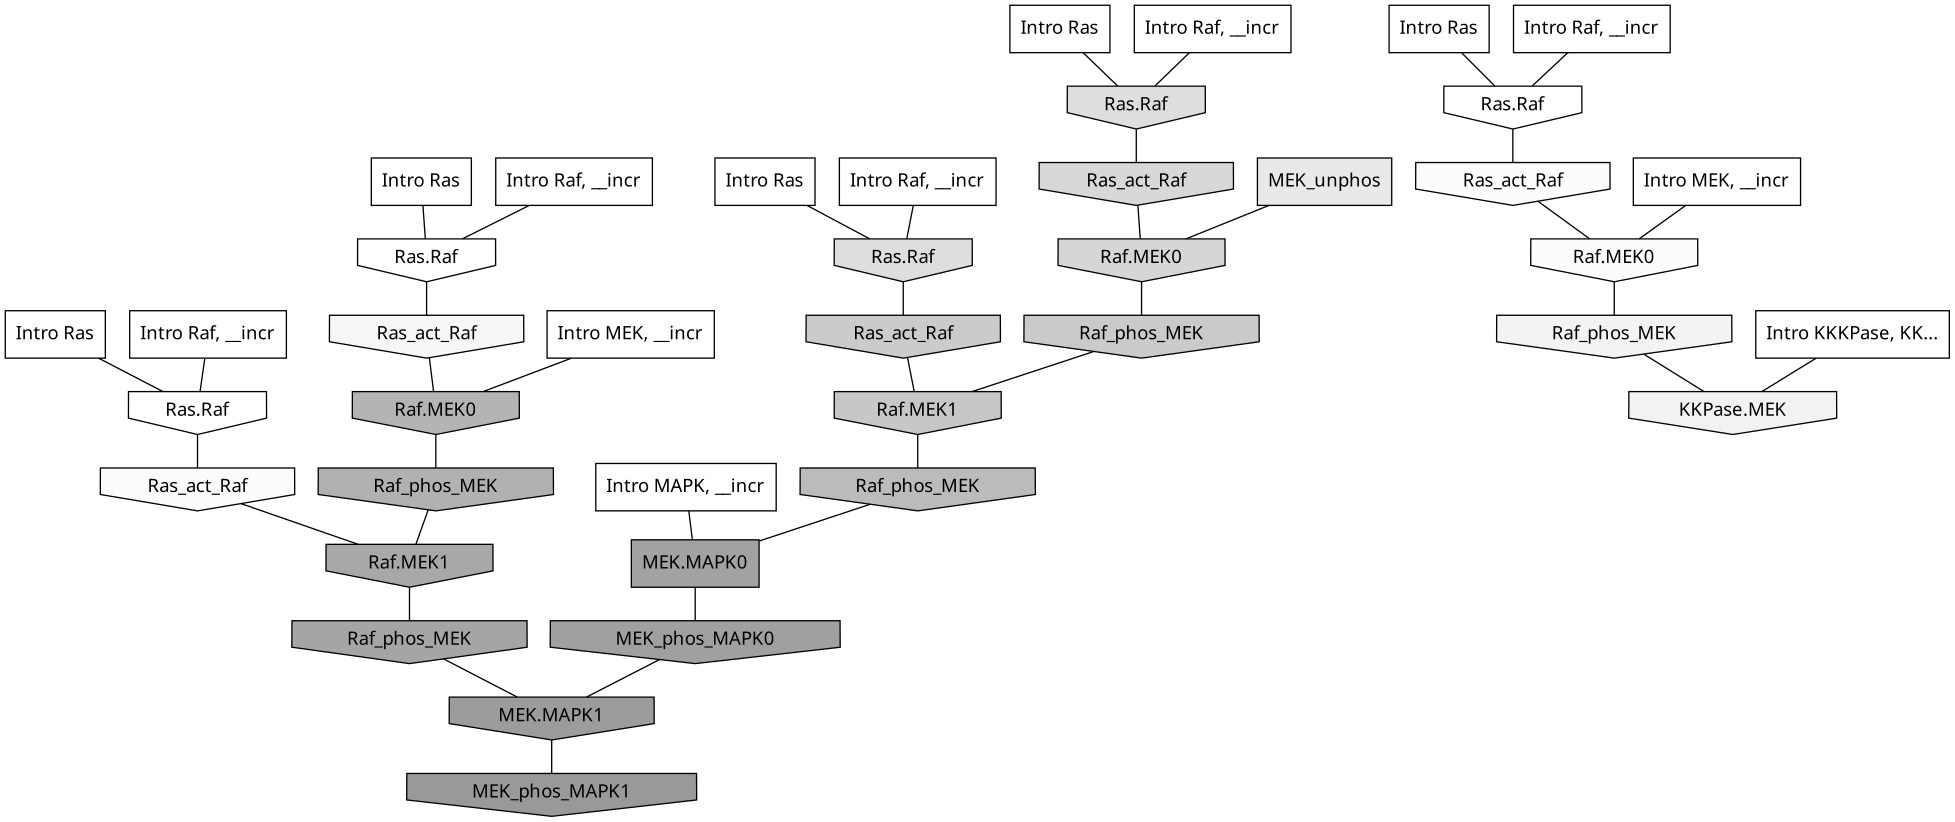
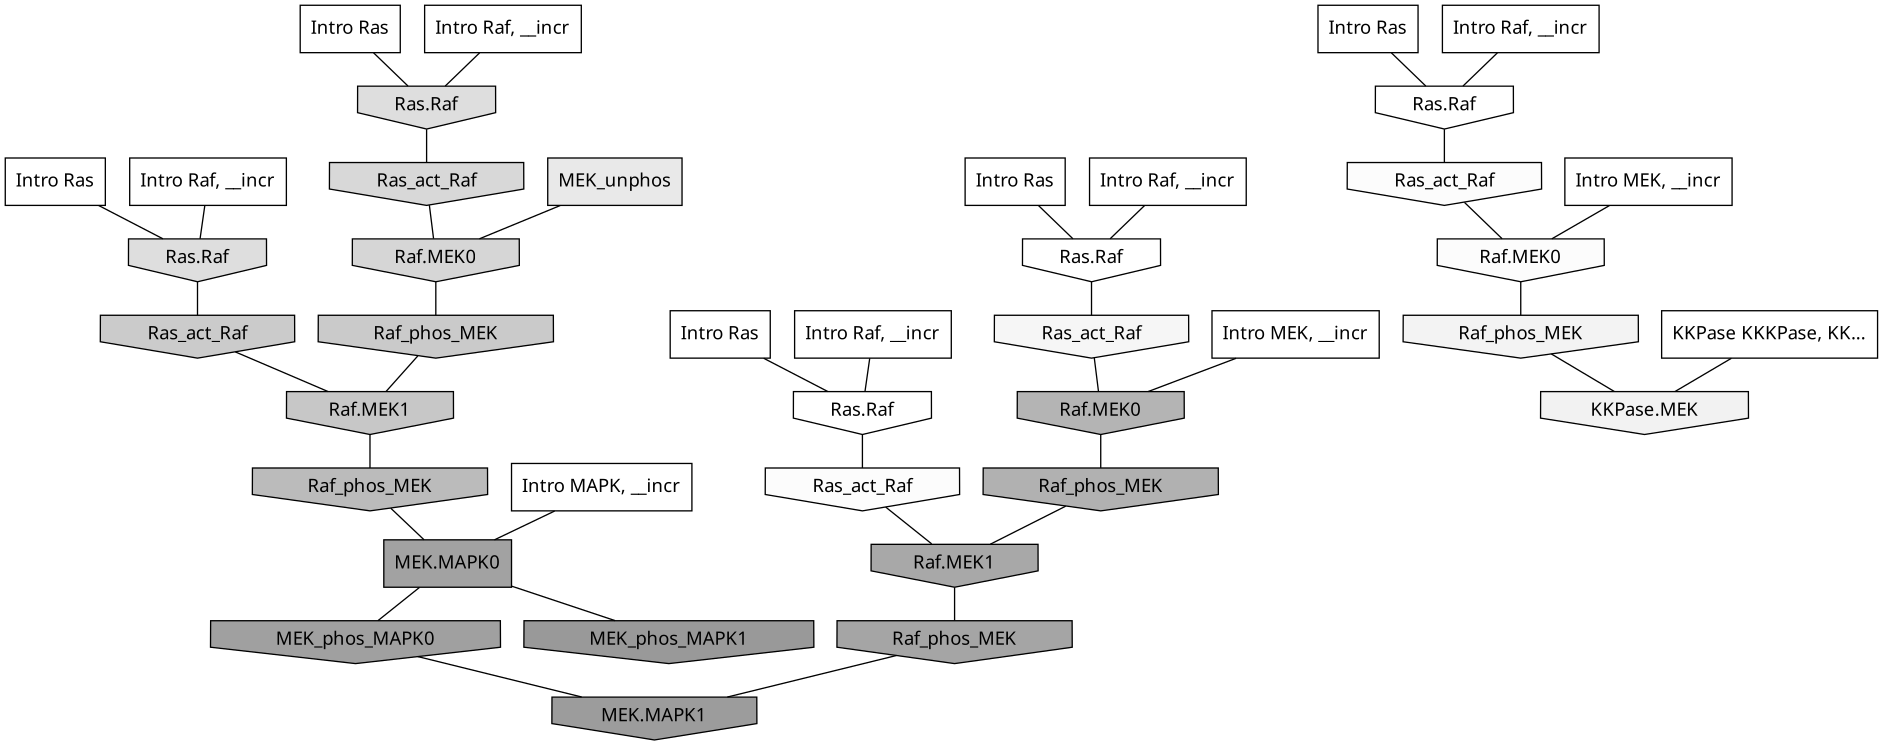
(1853, 334) -> (1770, 334)
(552, 757) -> (563, 603)
